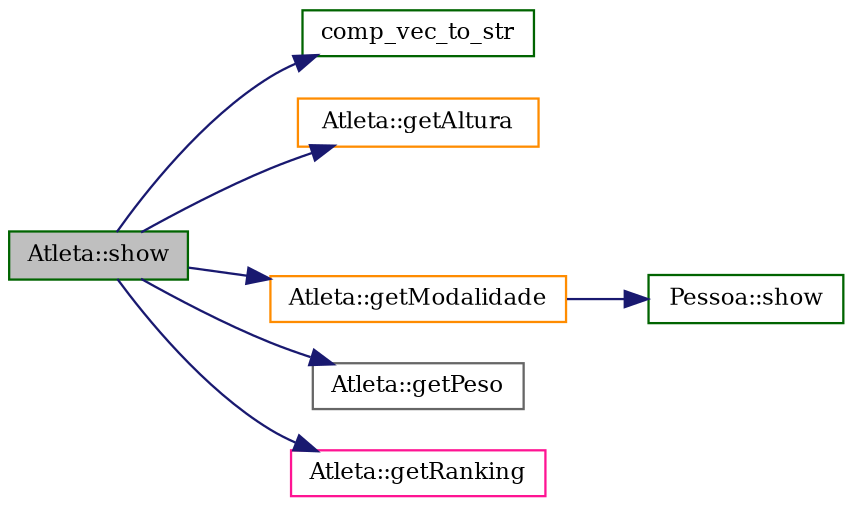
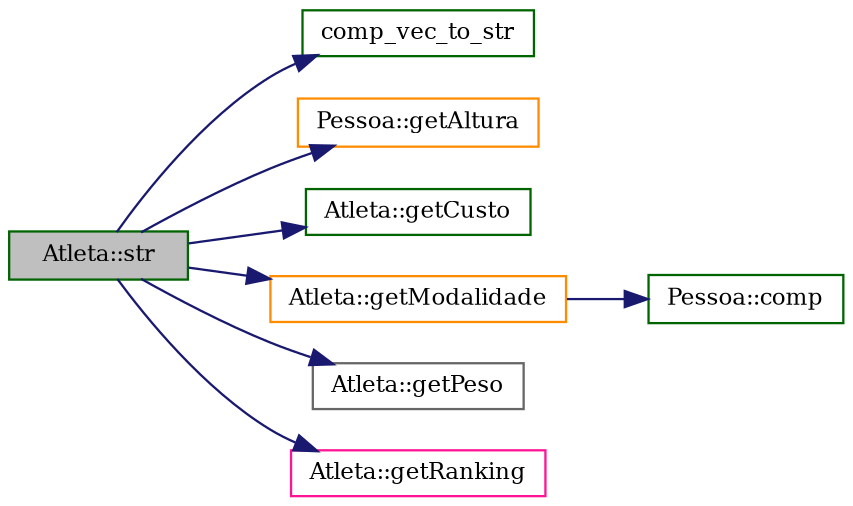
(418, 123) -> (418, 123)
none -> (418, 212)
(99, 256) -> (99, 256)
(746, 299) -> (746, 299)
